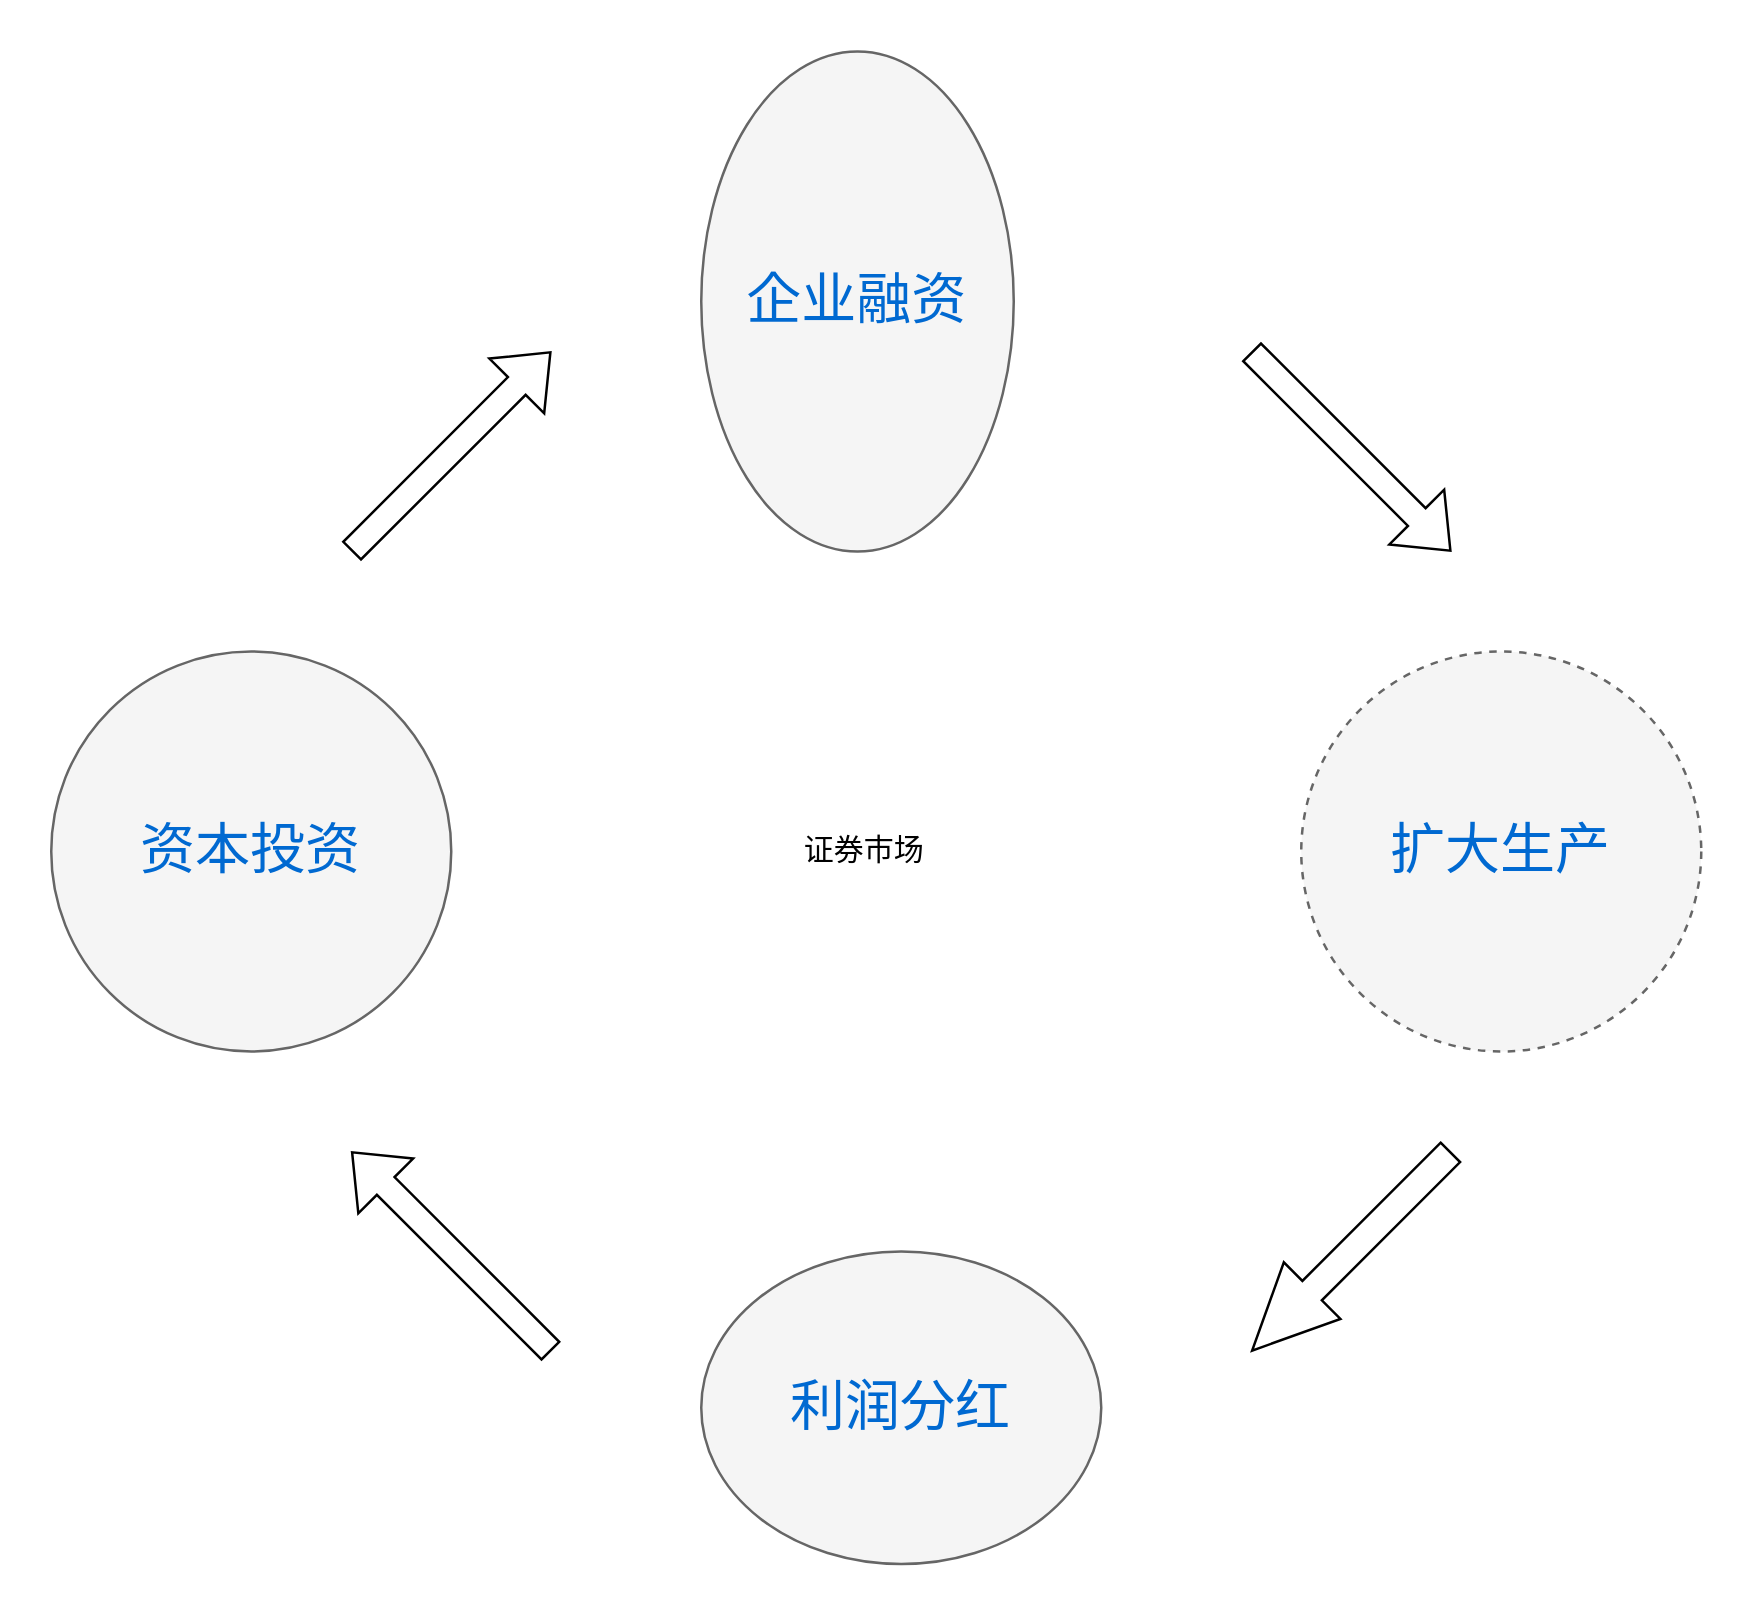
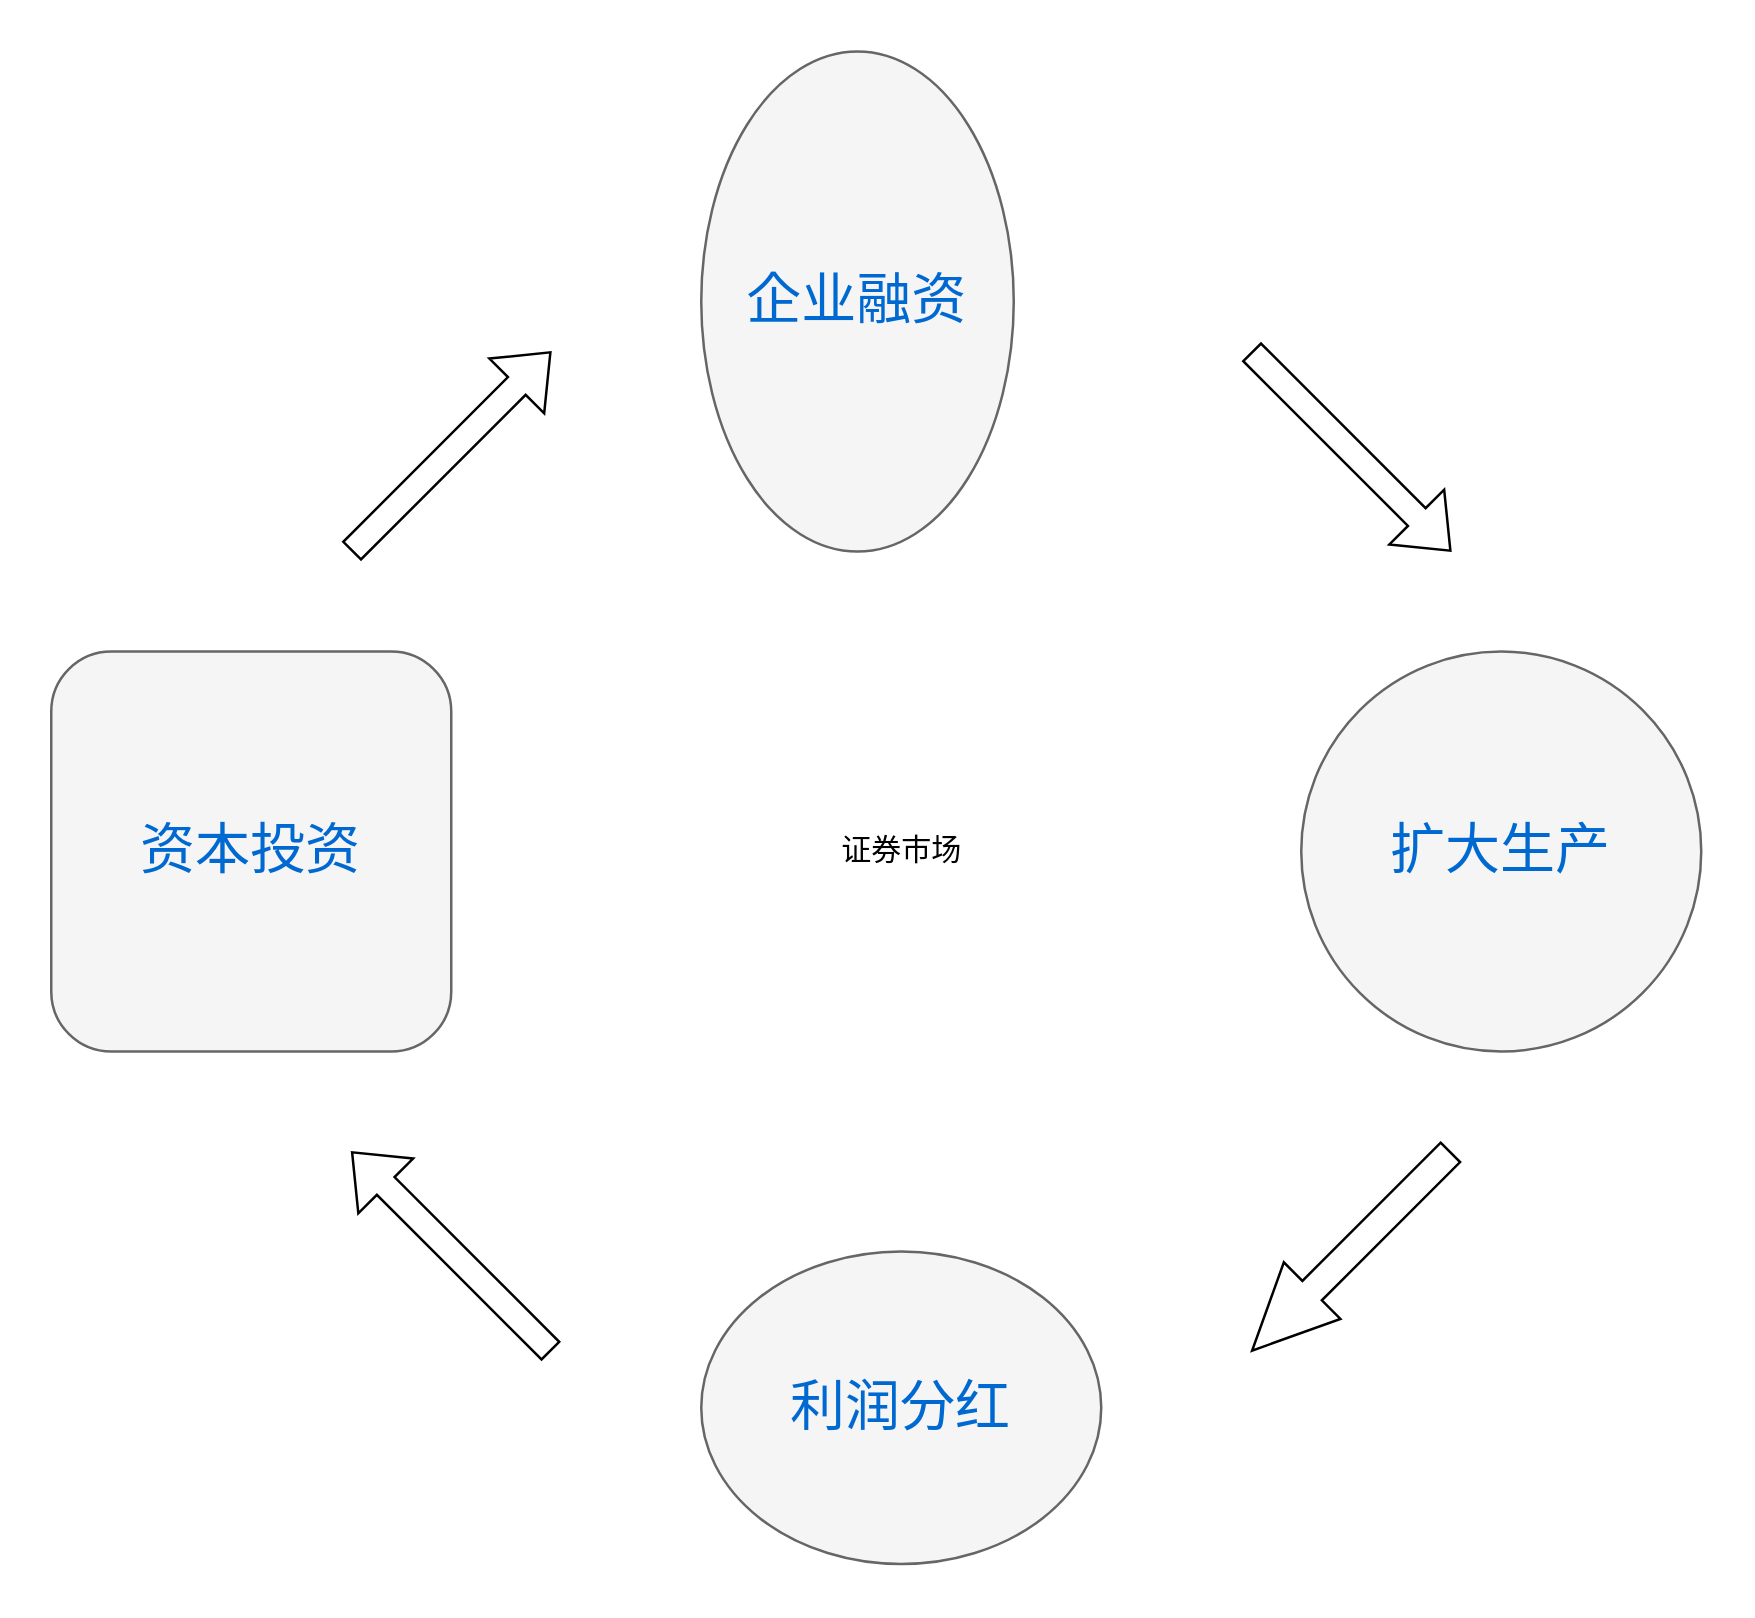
(251, 851) -> (251, 851)
(864, 851) -> (901, 851)
(1501, 851) -> (1501, 851)
